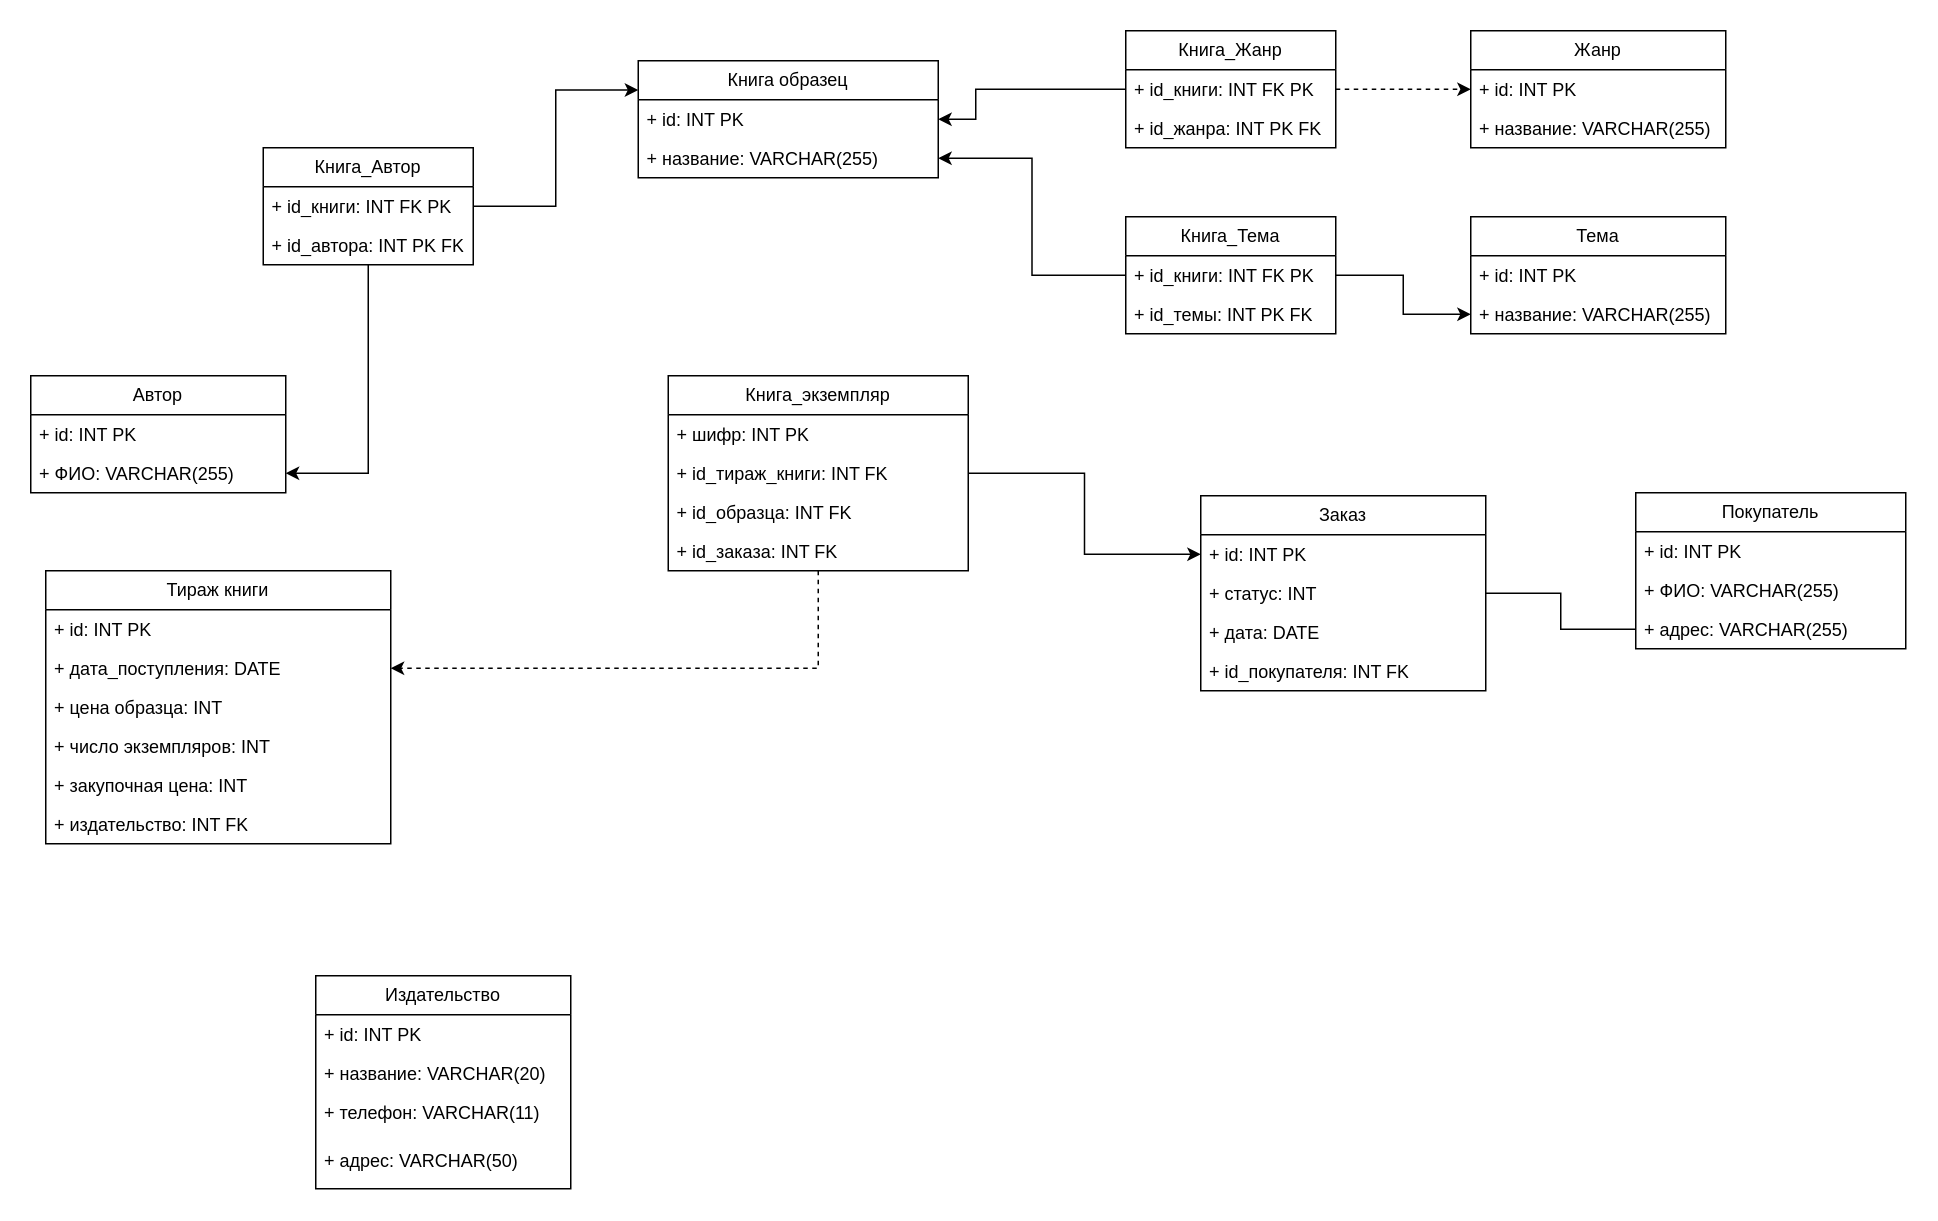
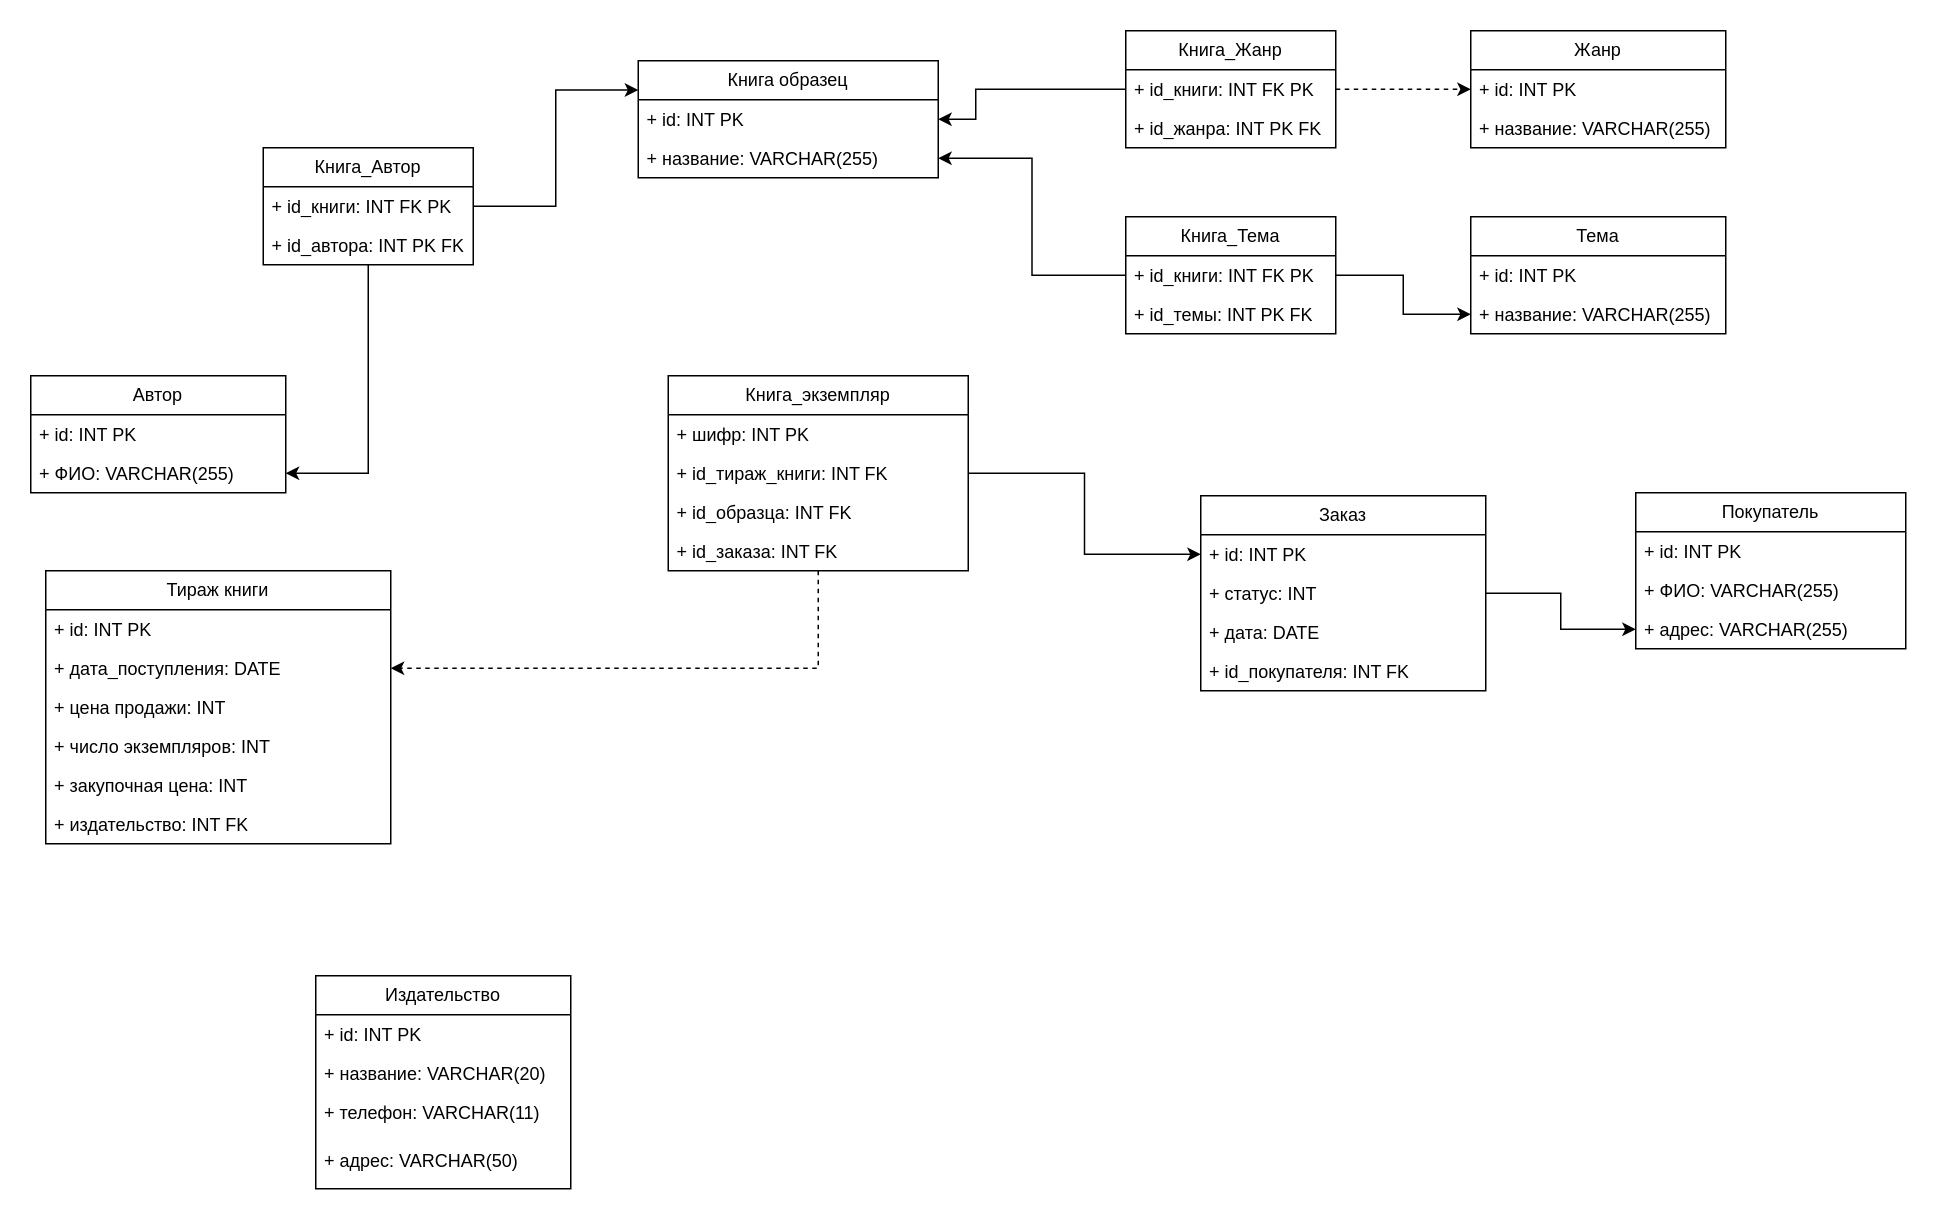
(1628, 629) -> (1624, 629)
(141, 709) -> (141, 709)
